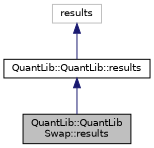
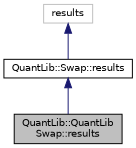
(77, 69) -> (68, 69)
